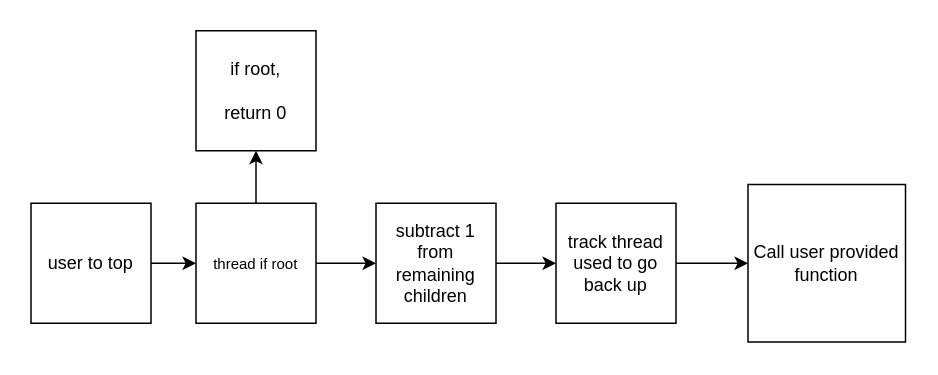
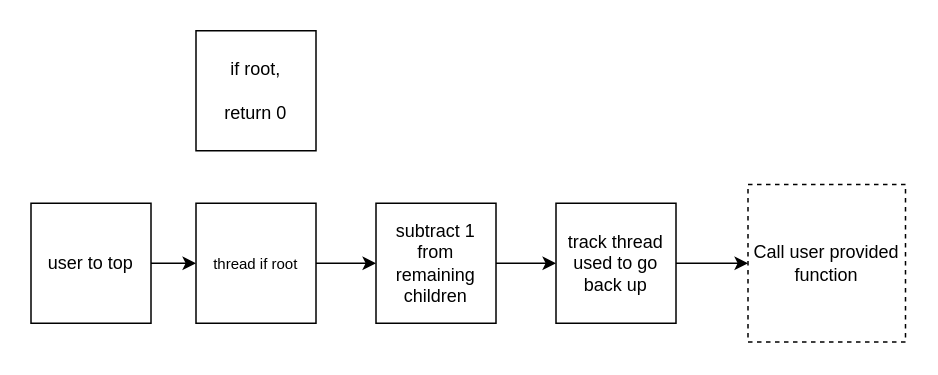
(256, 182) -> none
(827, 263) -> (827, 263)
